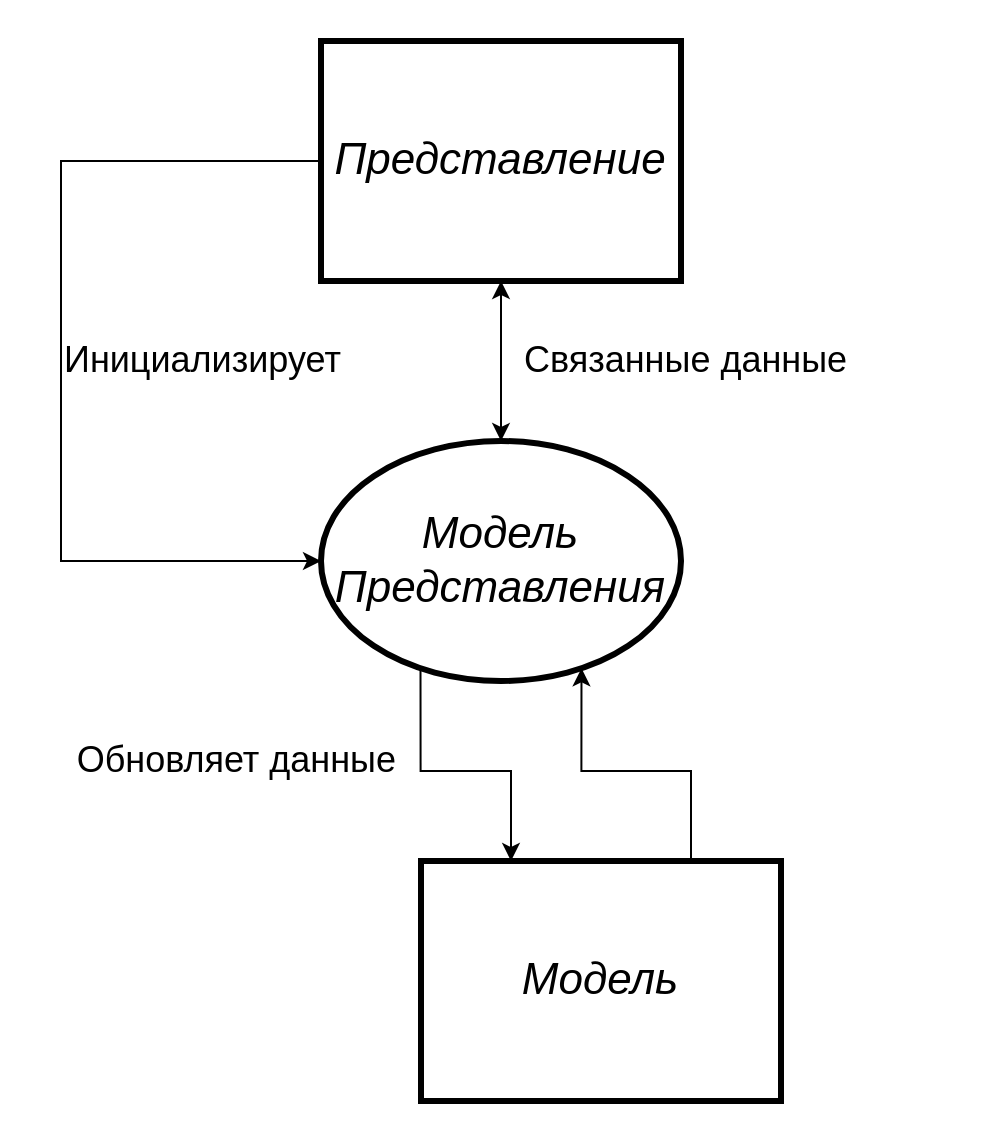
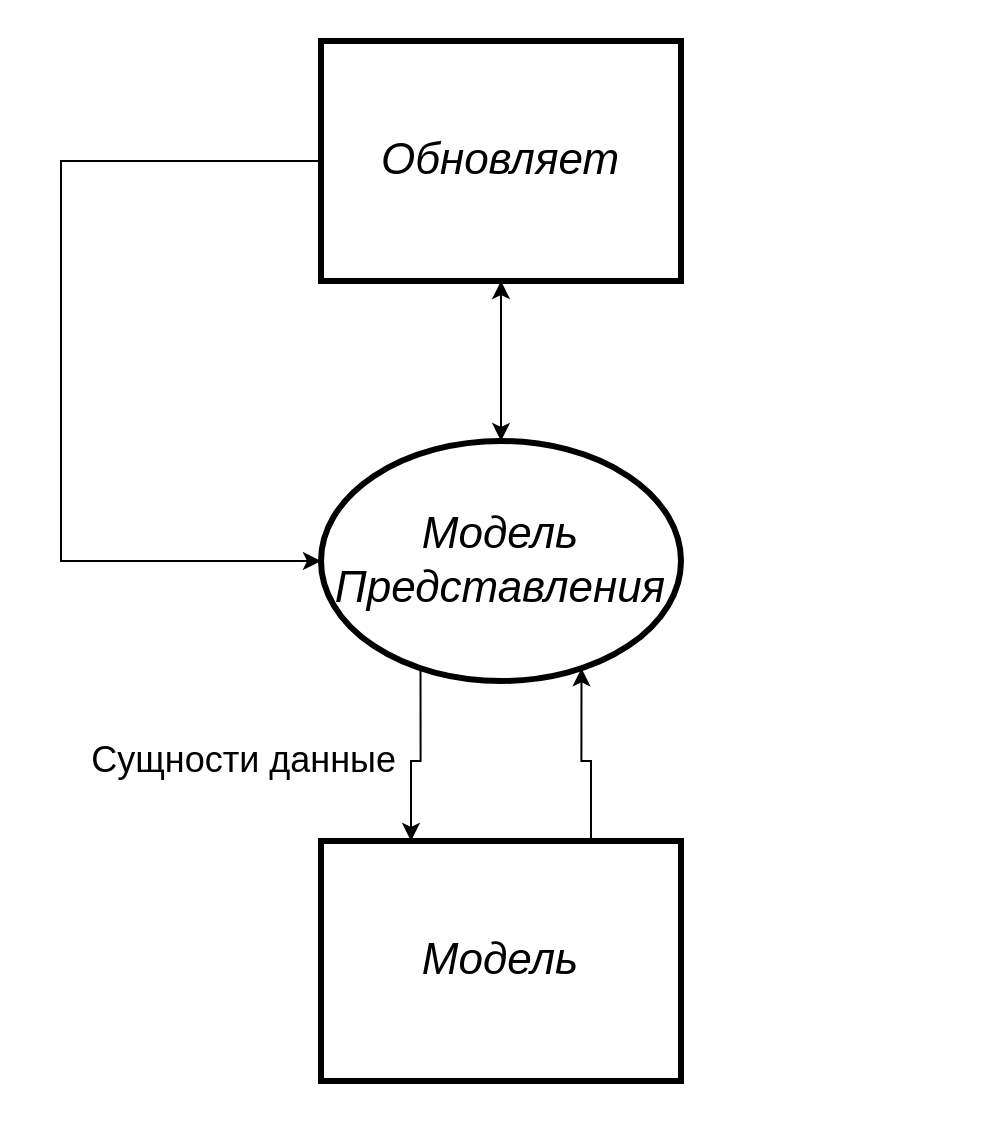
(501, 161) -> (501, 161)
(221, 361) -> none
(741, 361) -> none
(293, 761) -> (299, 761)
(601, 981) -> (501, 961)
